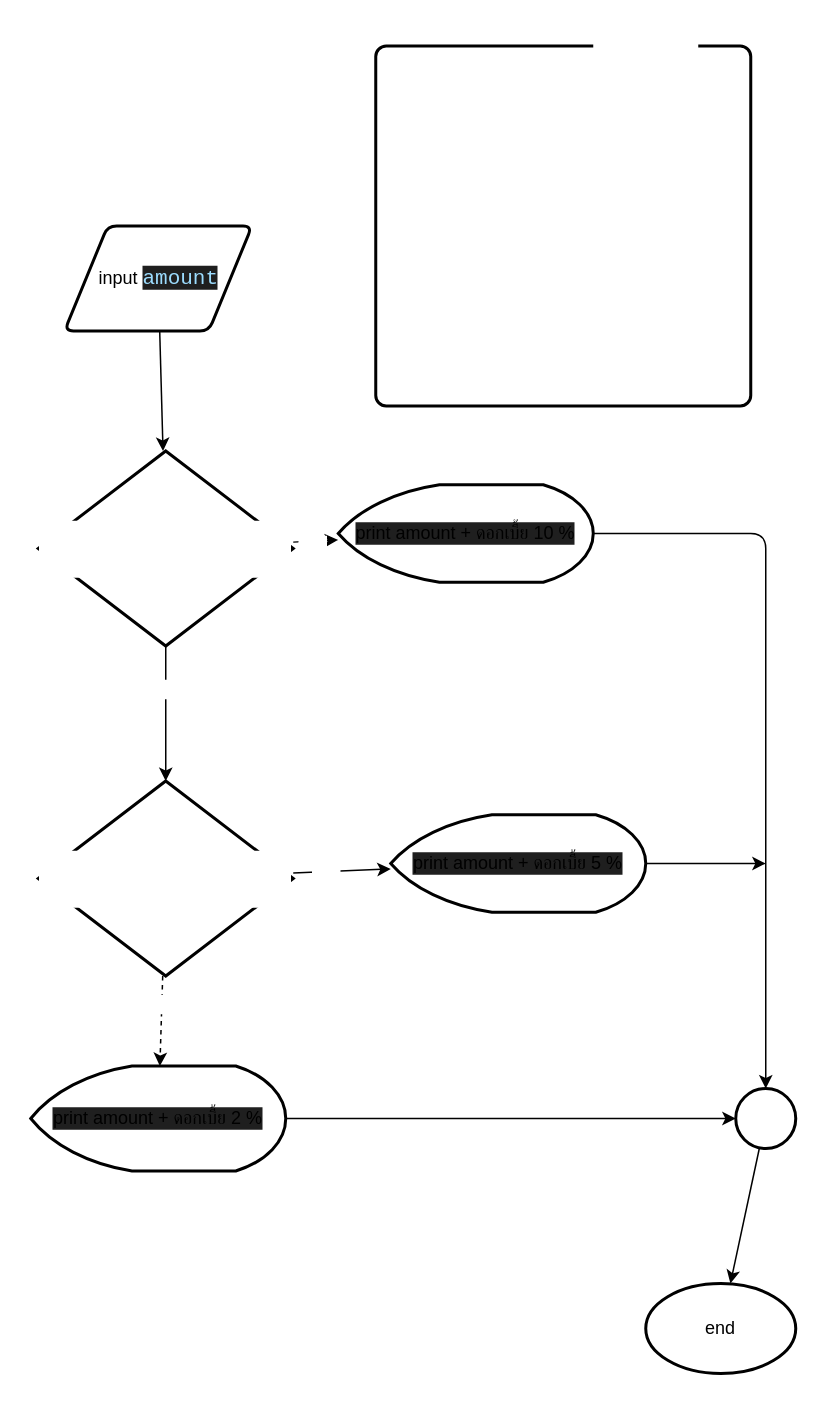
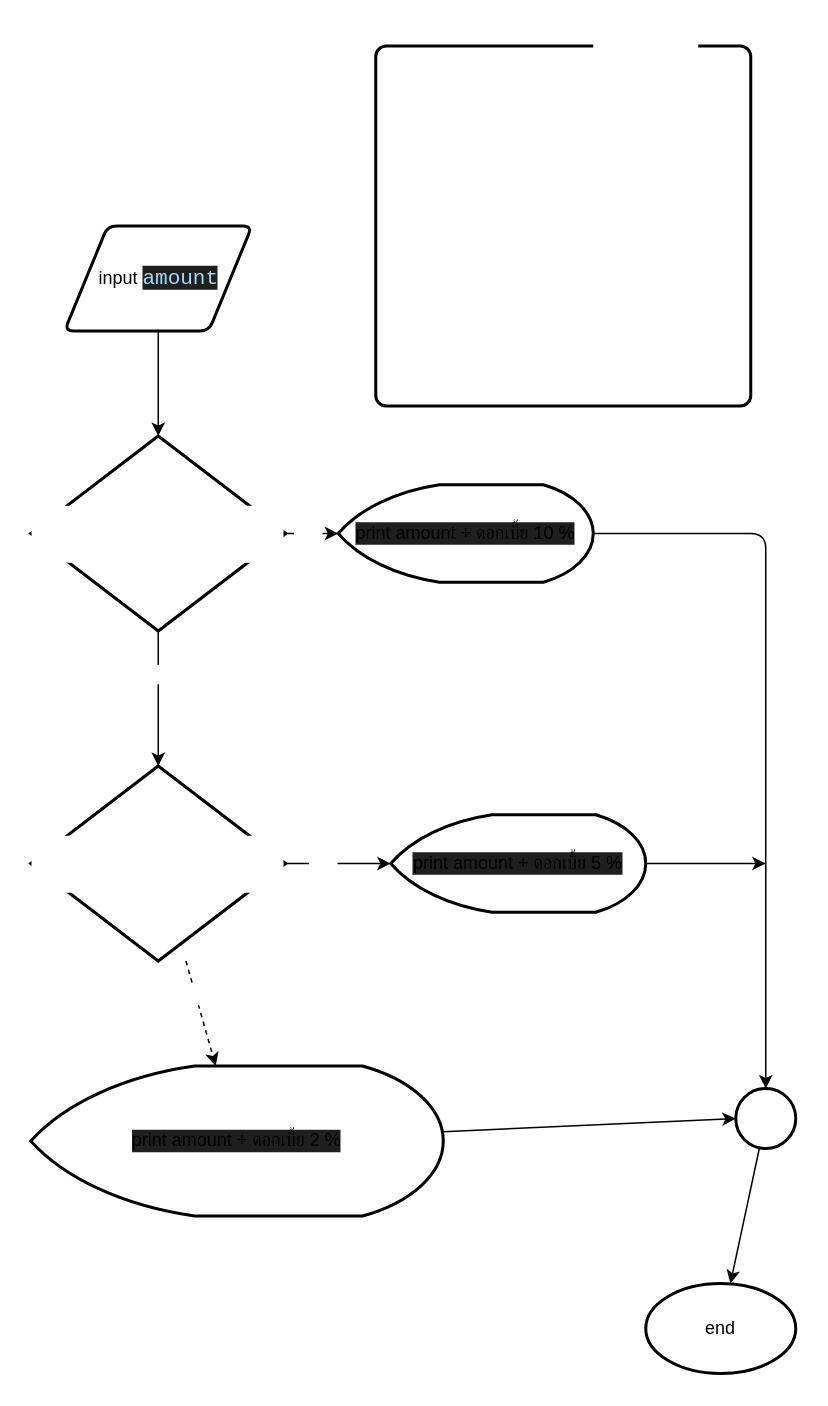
(166, 548) -> (158, 533)
(166, 878) -> (158, 863)
(158, 1118) -> (237, 1141)
